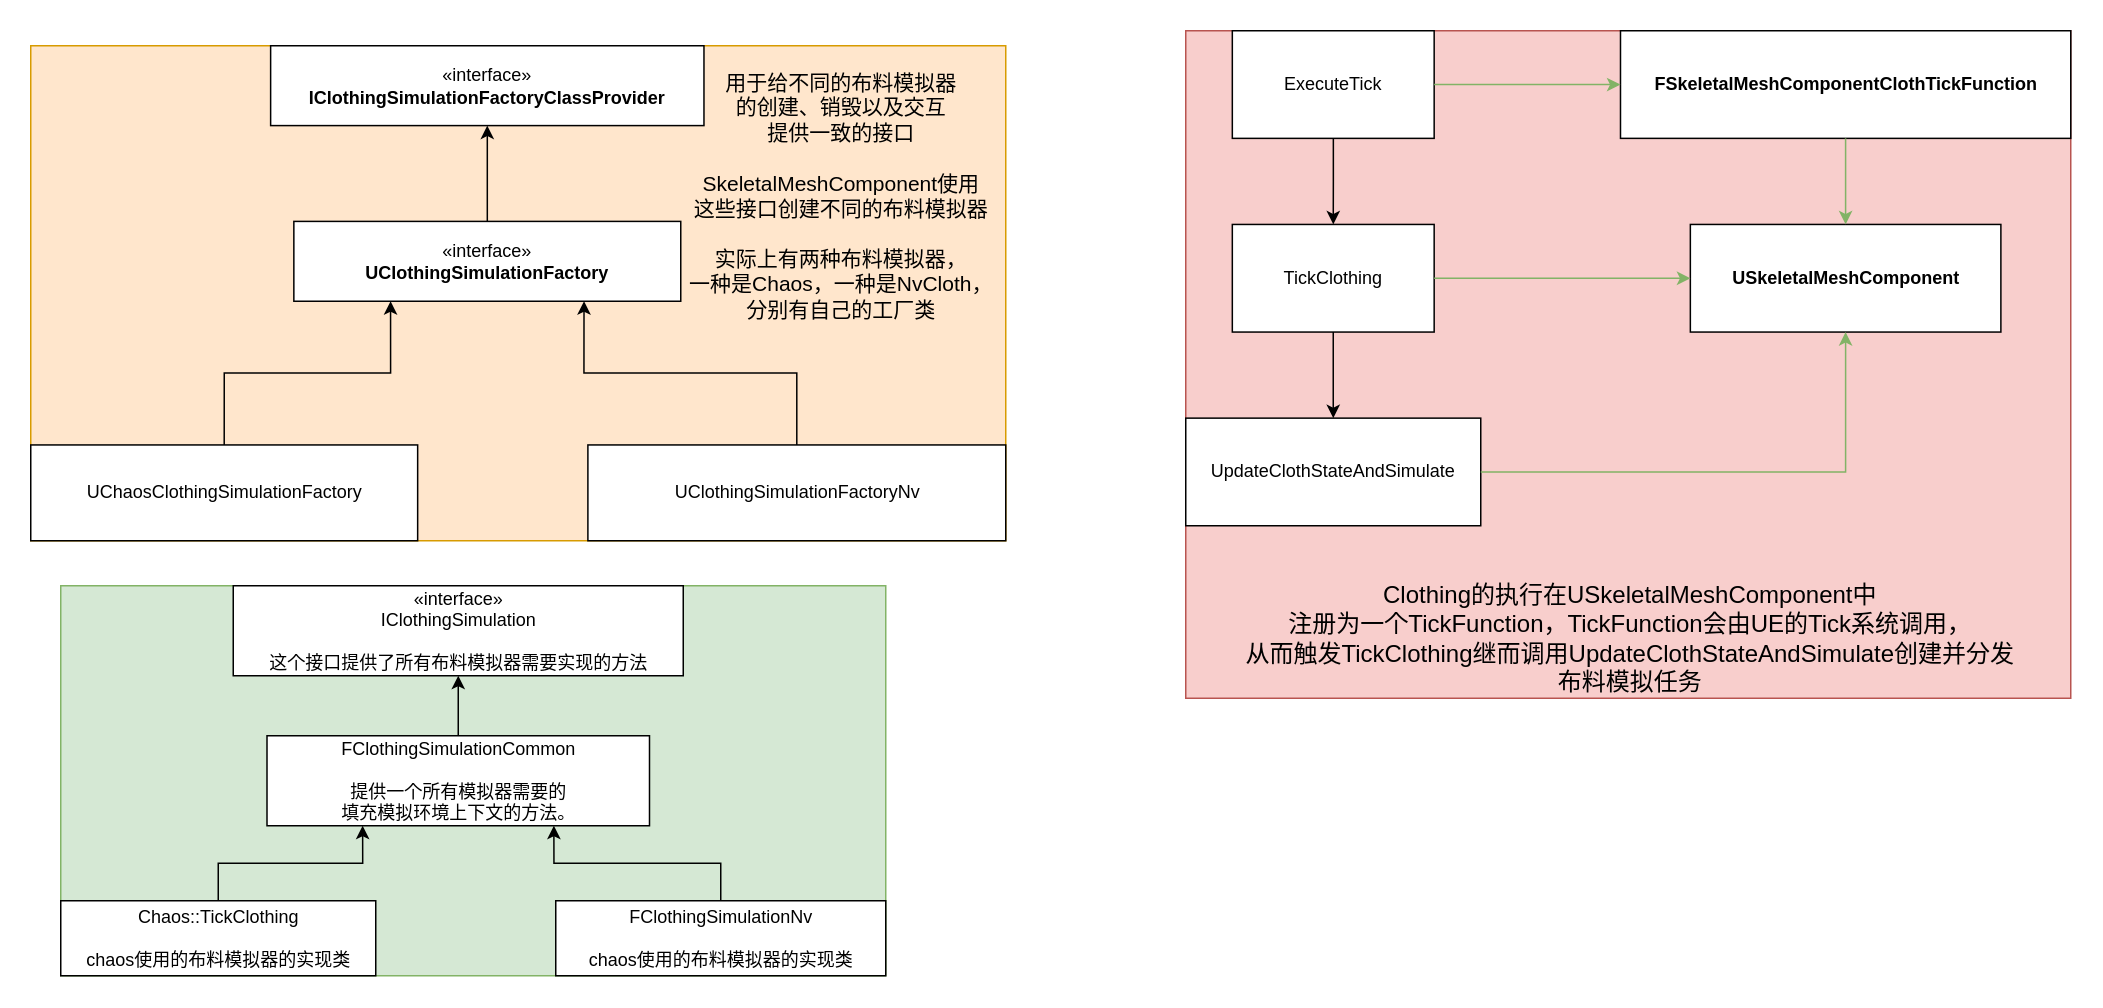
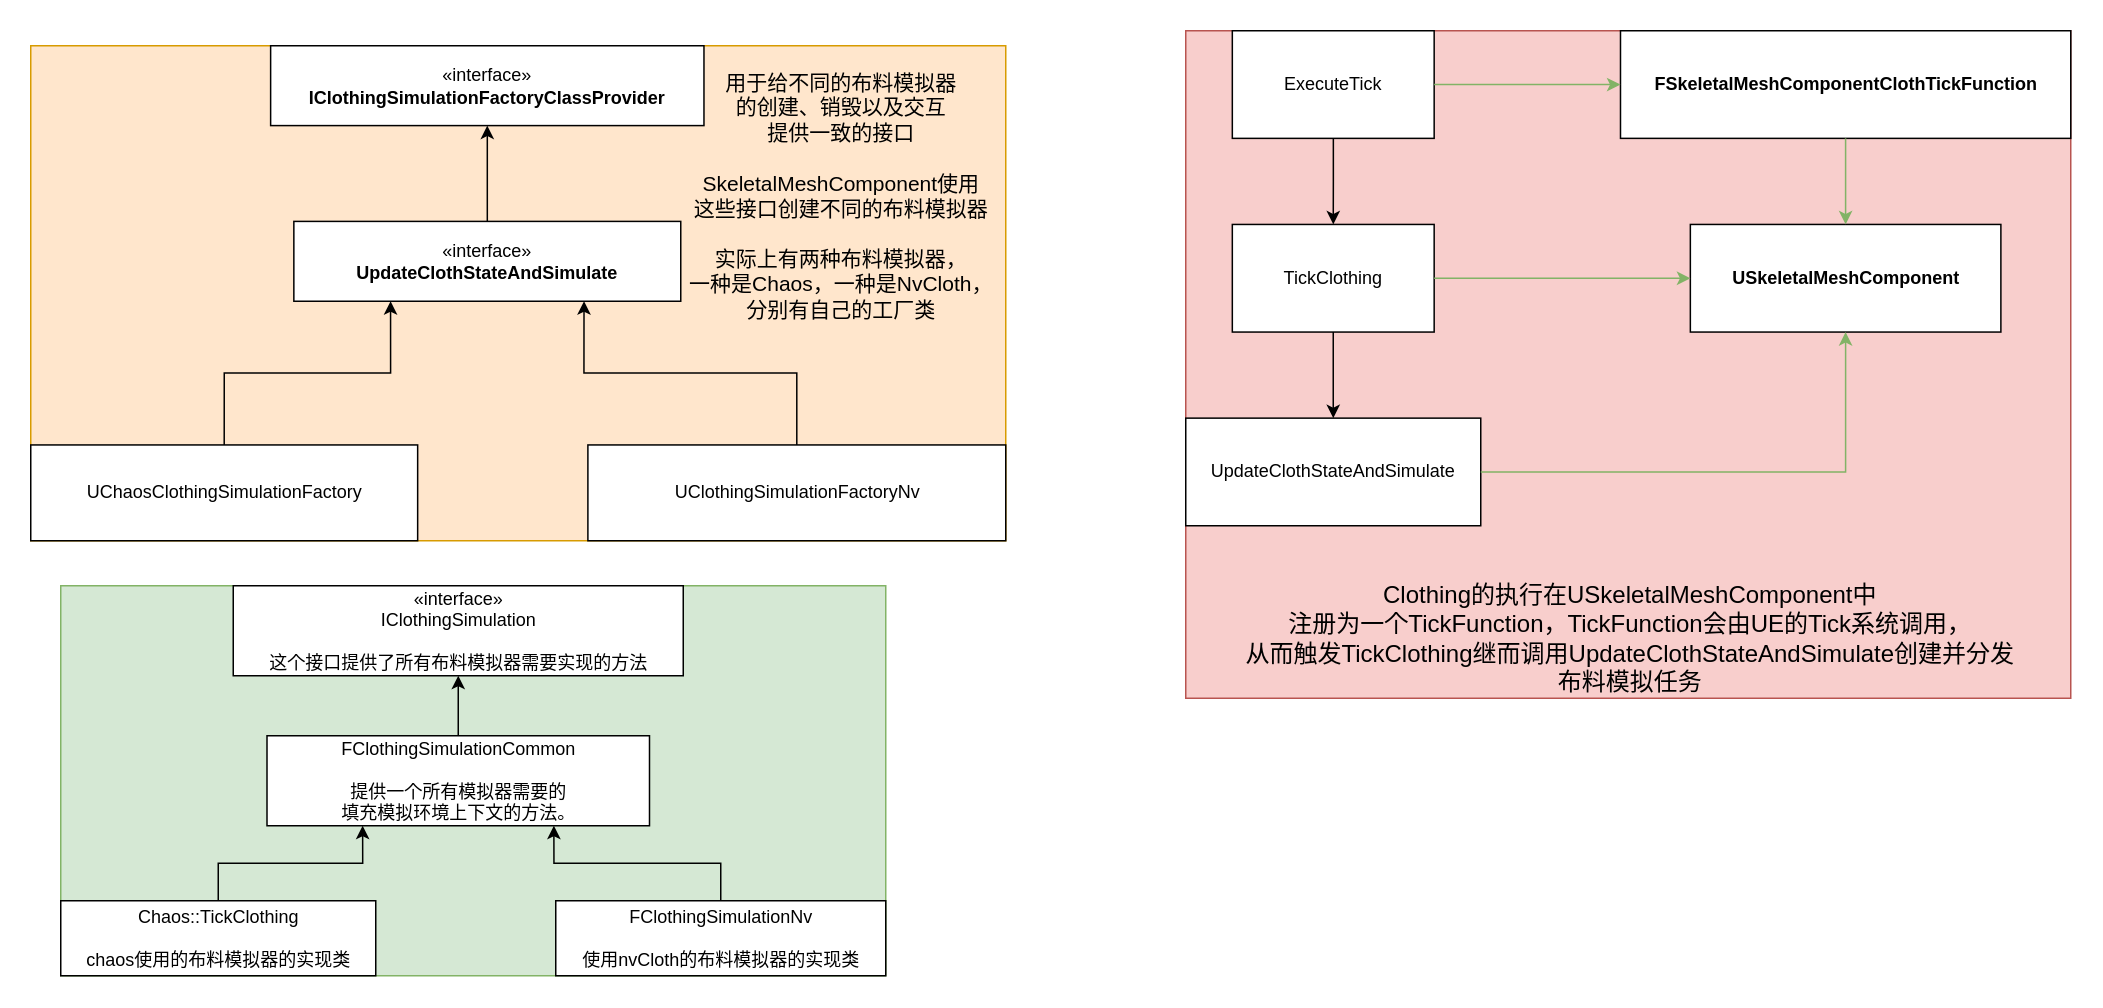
(488, 262) -> (488, 262)
(722, 938) -> (722, 938)
